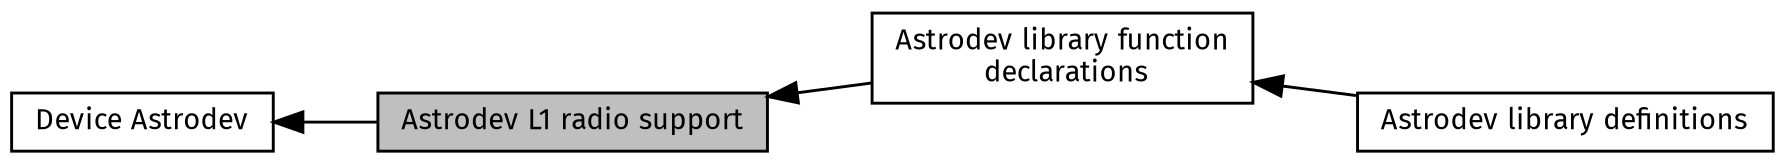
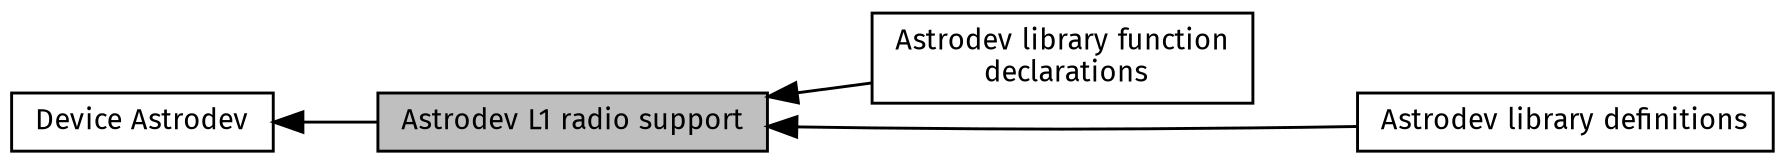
(1320, 91) -> (1077, 129)
